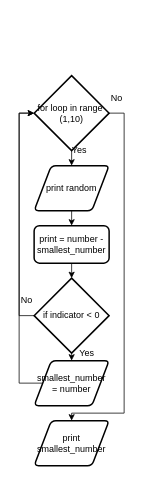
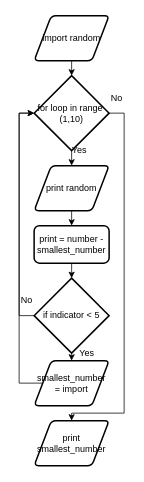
none -> (72, 38)
none -> (72, 65)
(72, 315) -> (72, 315)
(72, 383) -> (72, 383)
